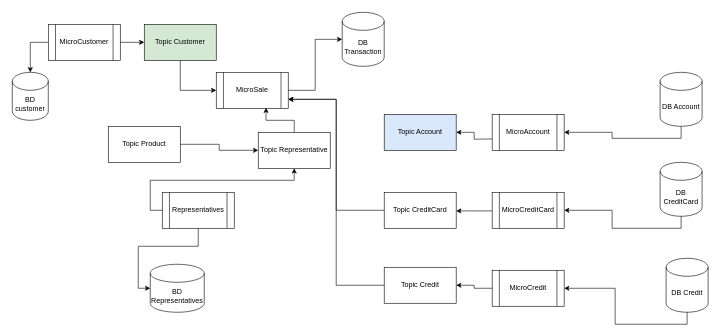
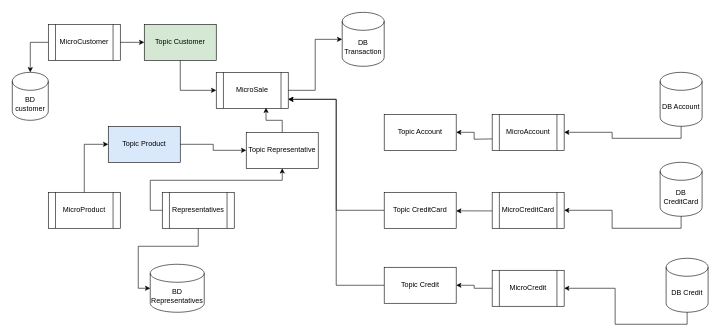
(420, 132) -> (420, 132)
none -> (84, 144)
(144, 144) -> (144, 144)
(294, 150) -> (282, 150)
none -> (84, 210)
